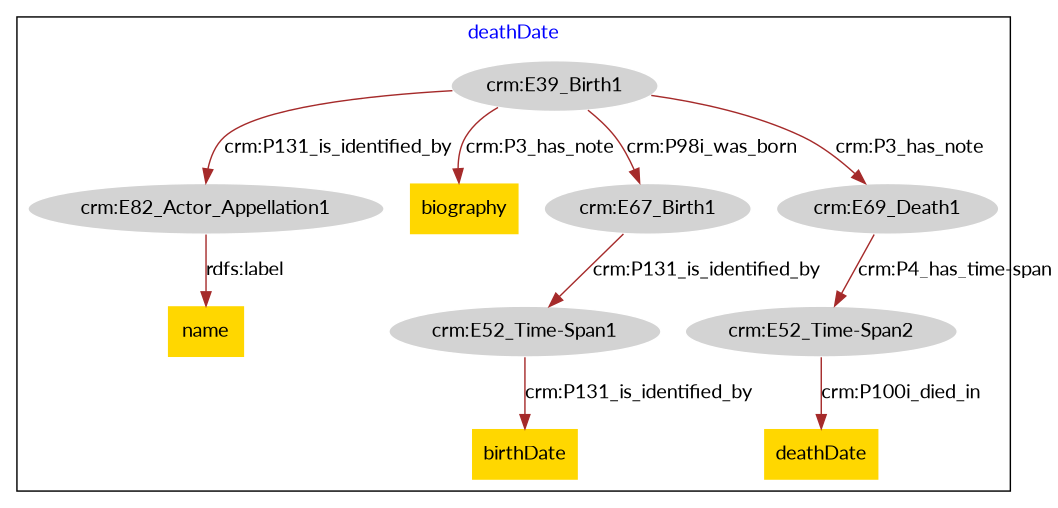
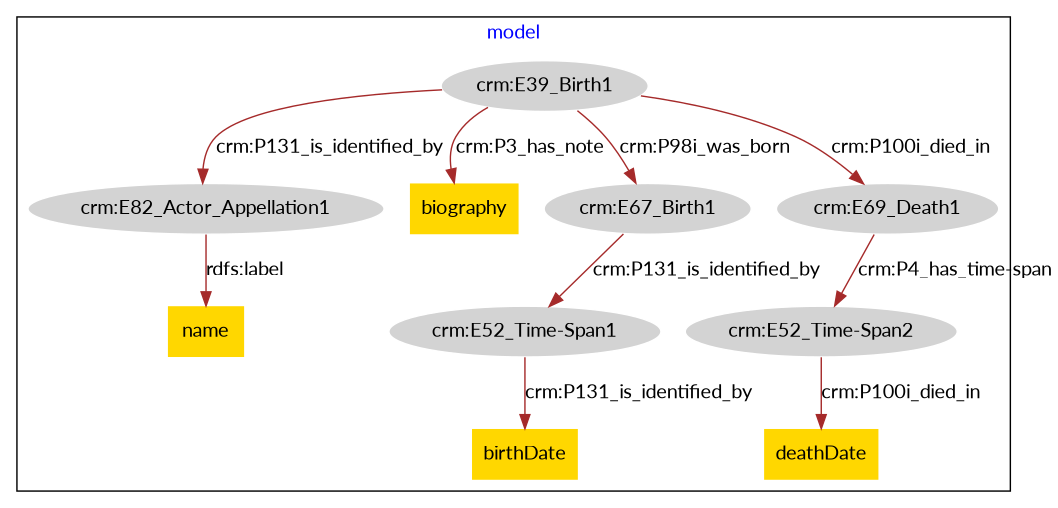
(514, 33) -> (514, 33)
(910, 147) -> (911, 147)
